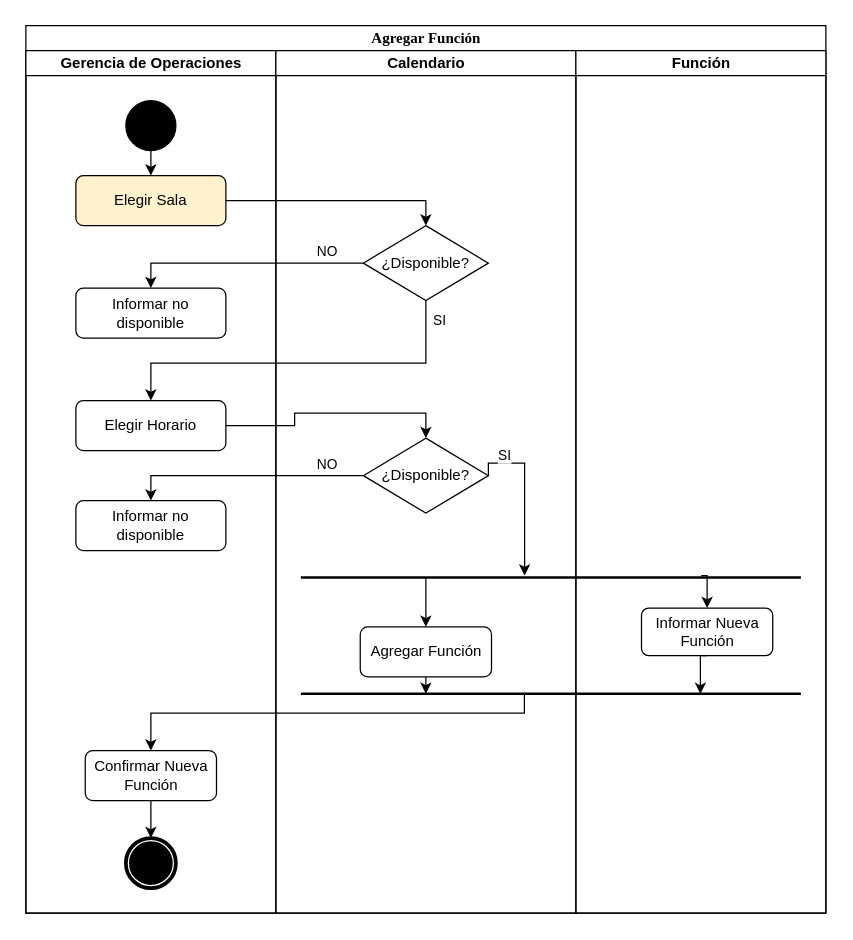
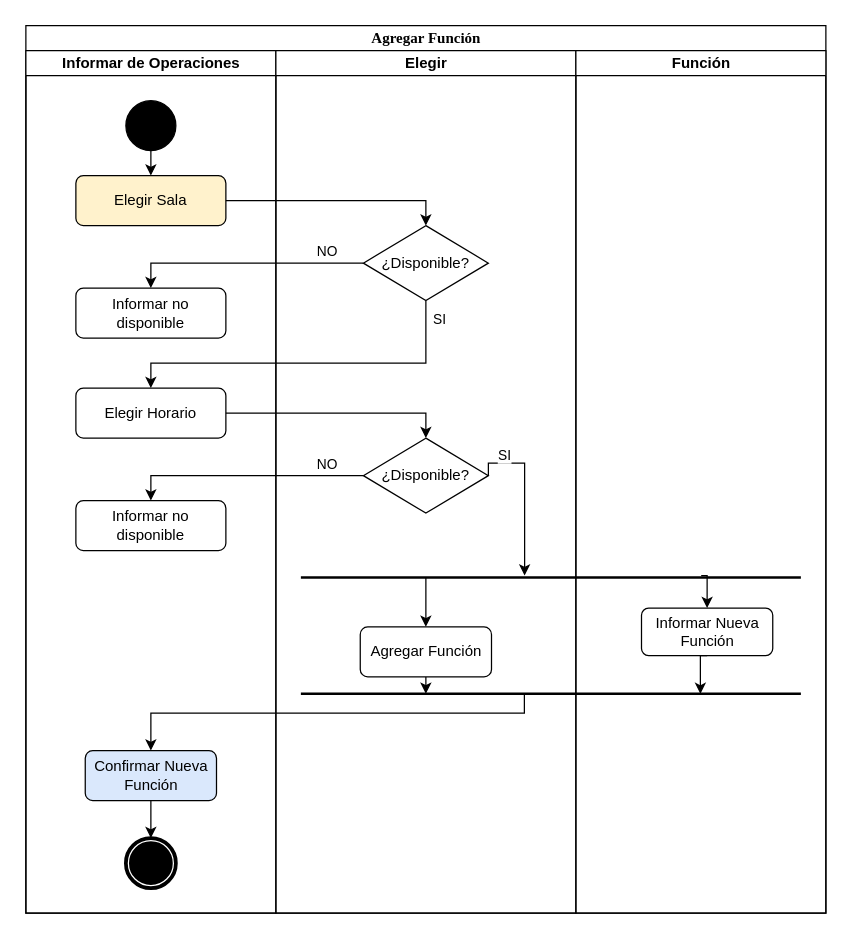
(151, 63) -> (151, 63)
(426, 63) -> (426, 63)
(151, 426) -> (151, 413)
(151, 776) -> (151, 776)
